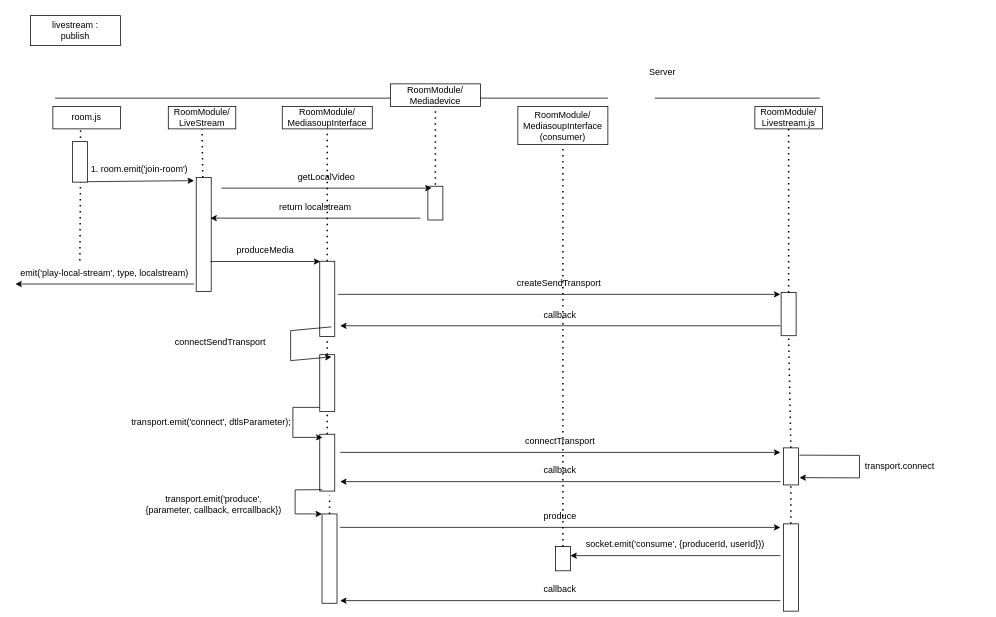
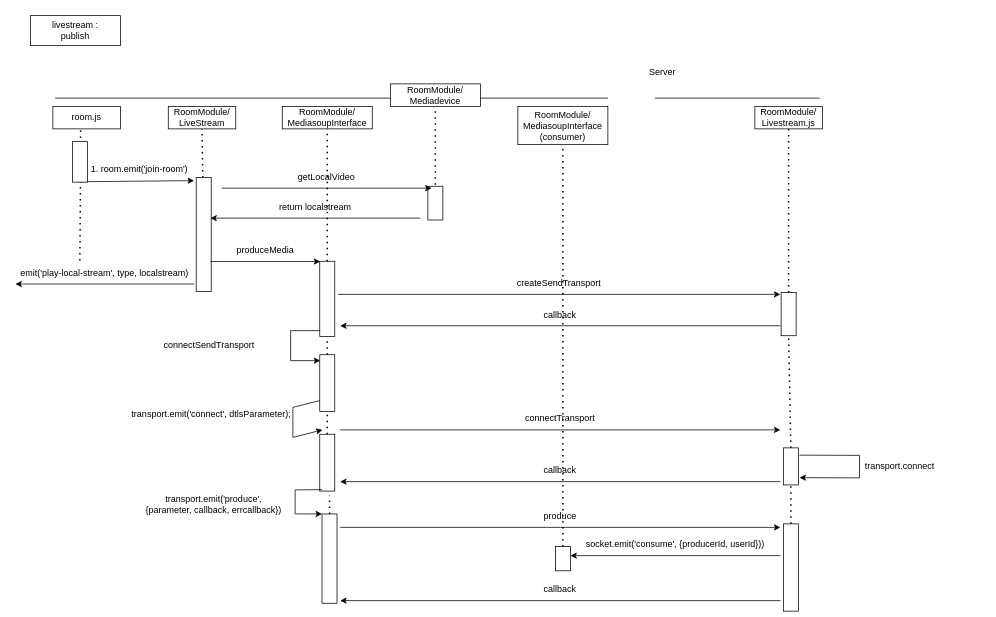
(220, 342) -> (209, 345)
(211, 422) -> (211, 415)
(560, 441) -> (560, 418)
